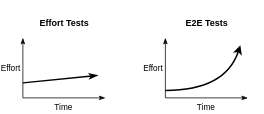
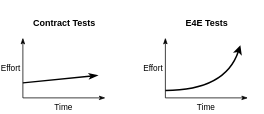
(65, 23) -> (65, 23)
(207, 23) -> (207, 23)
